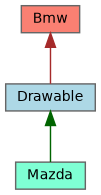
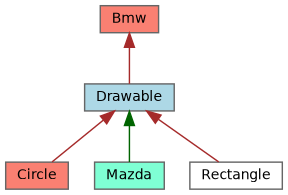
none -> (37, 176)
none -> (236, 176)
